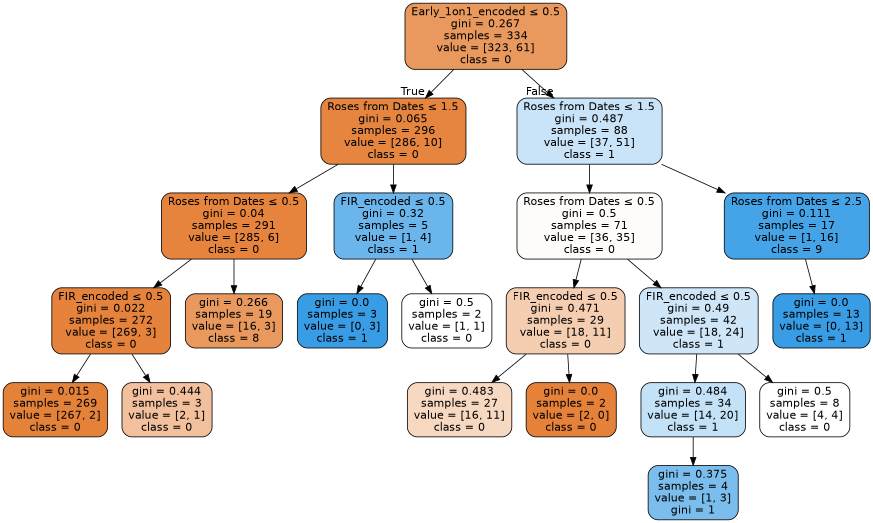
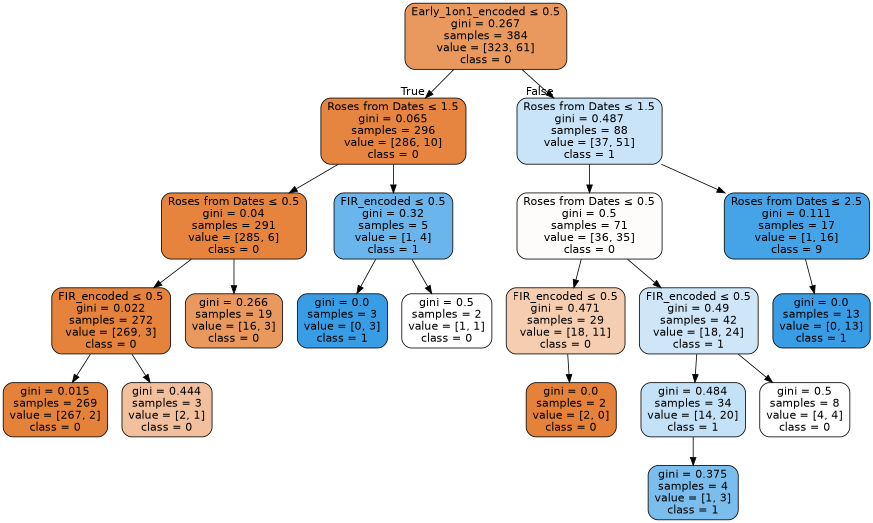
(486, 36) -> (486, 36)
(234, 338) -> (234, 338)
(460, 410) -> none
(693, 510) -> (693, 510)
